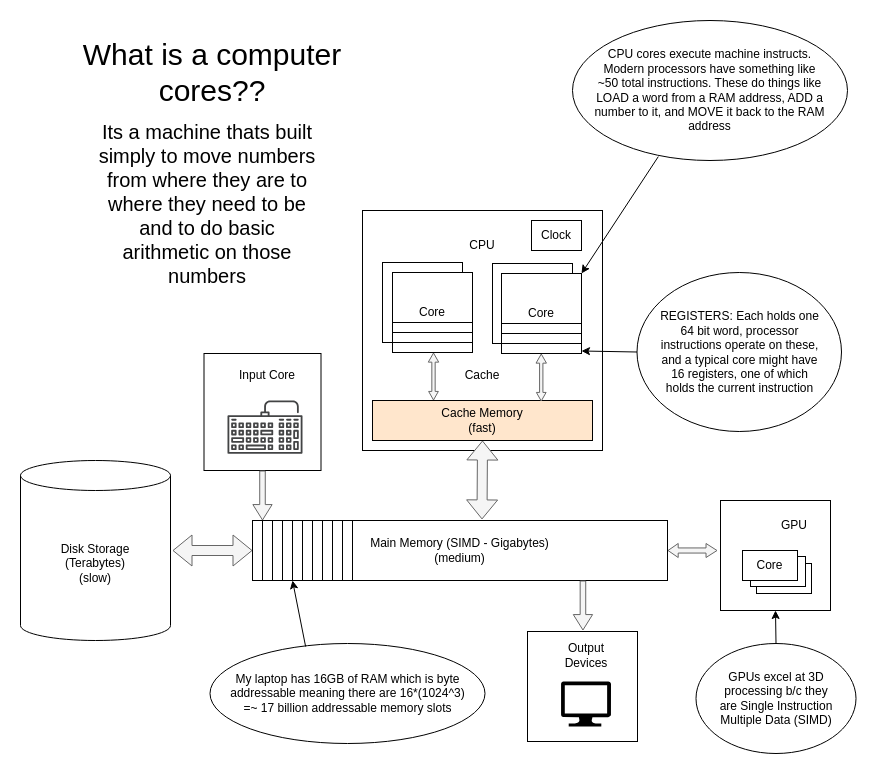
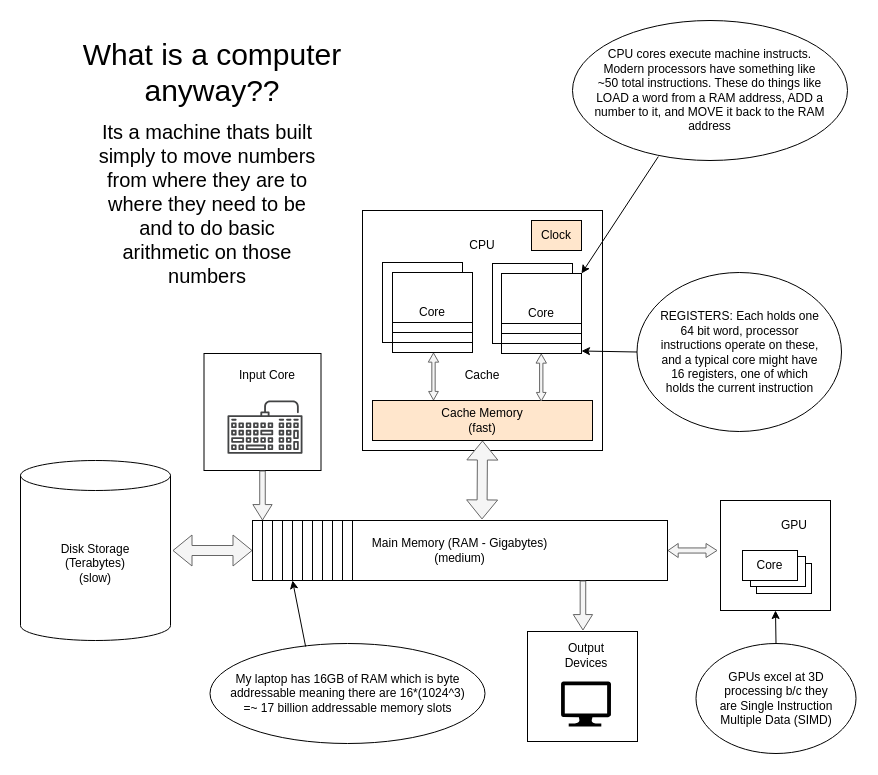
(213, 91) -> (213, 91)
(557, 236) -> (557, 236)
(460, 551) -> (460, 551)
